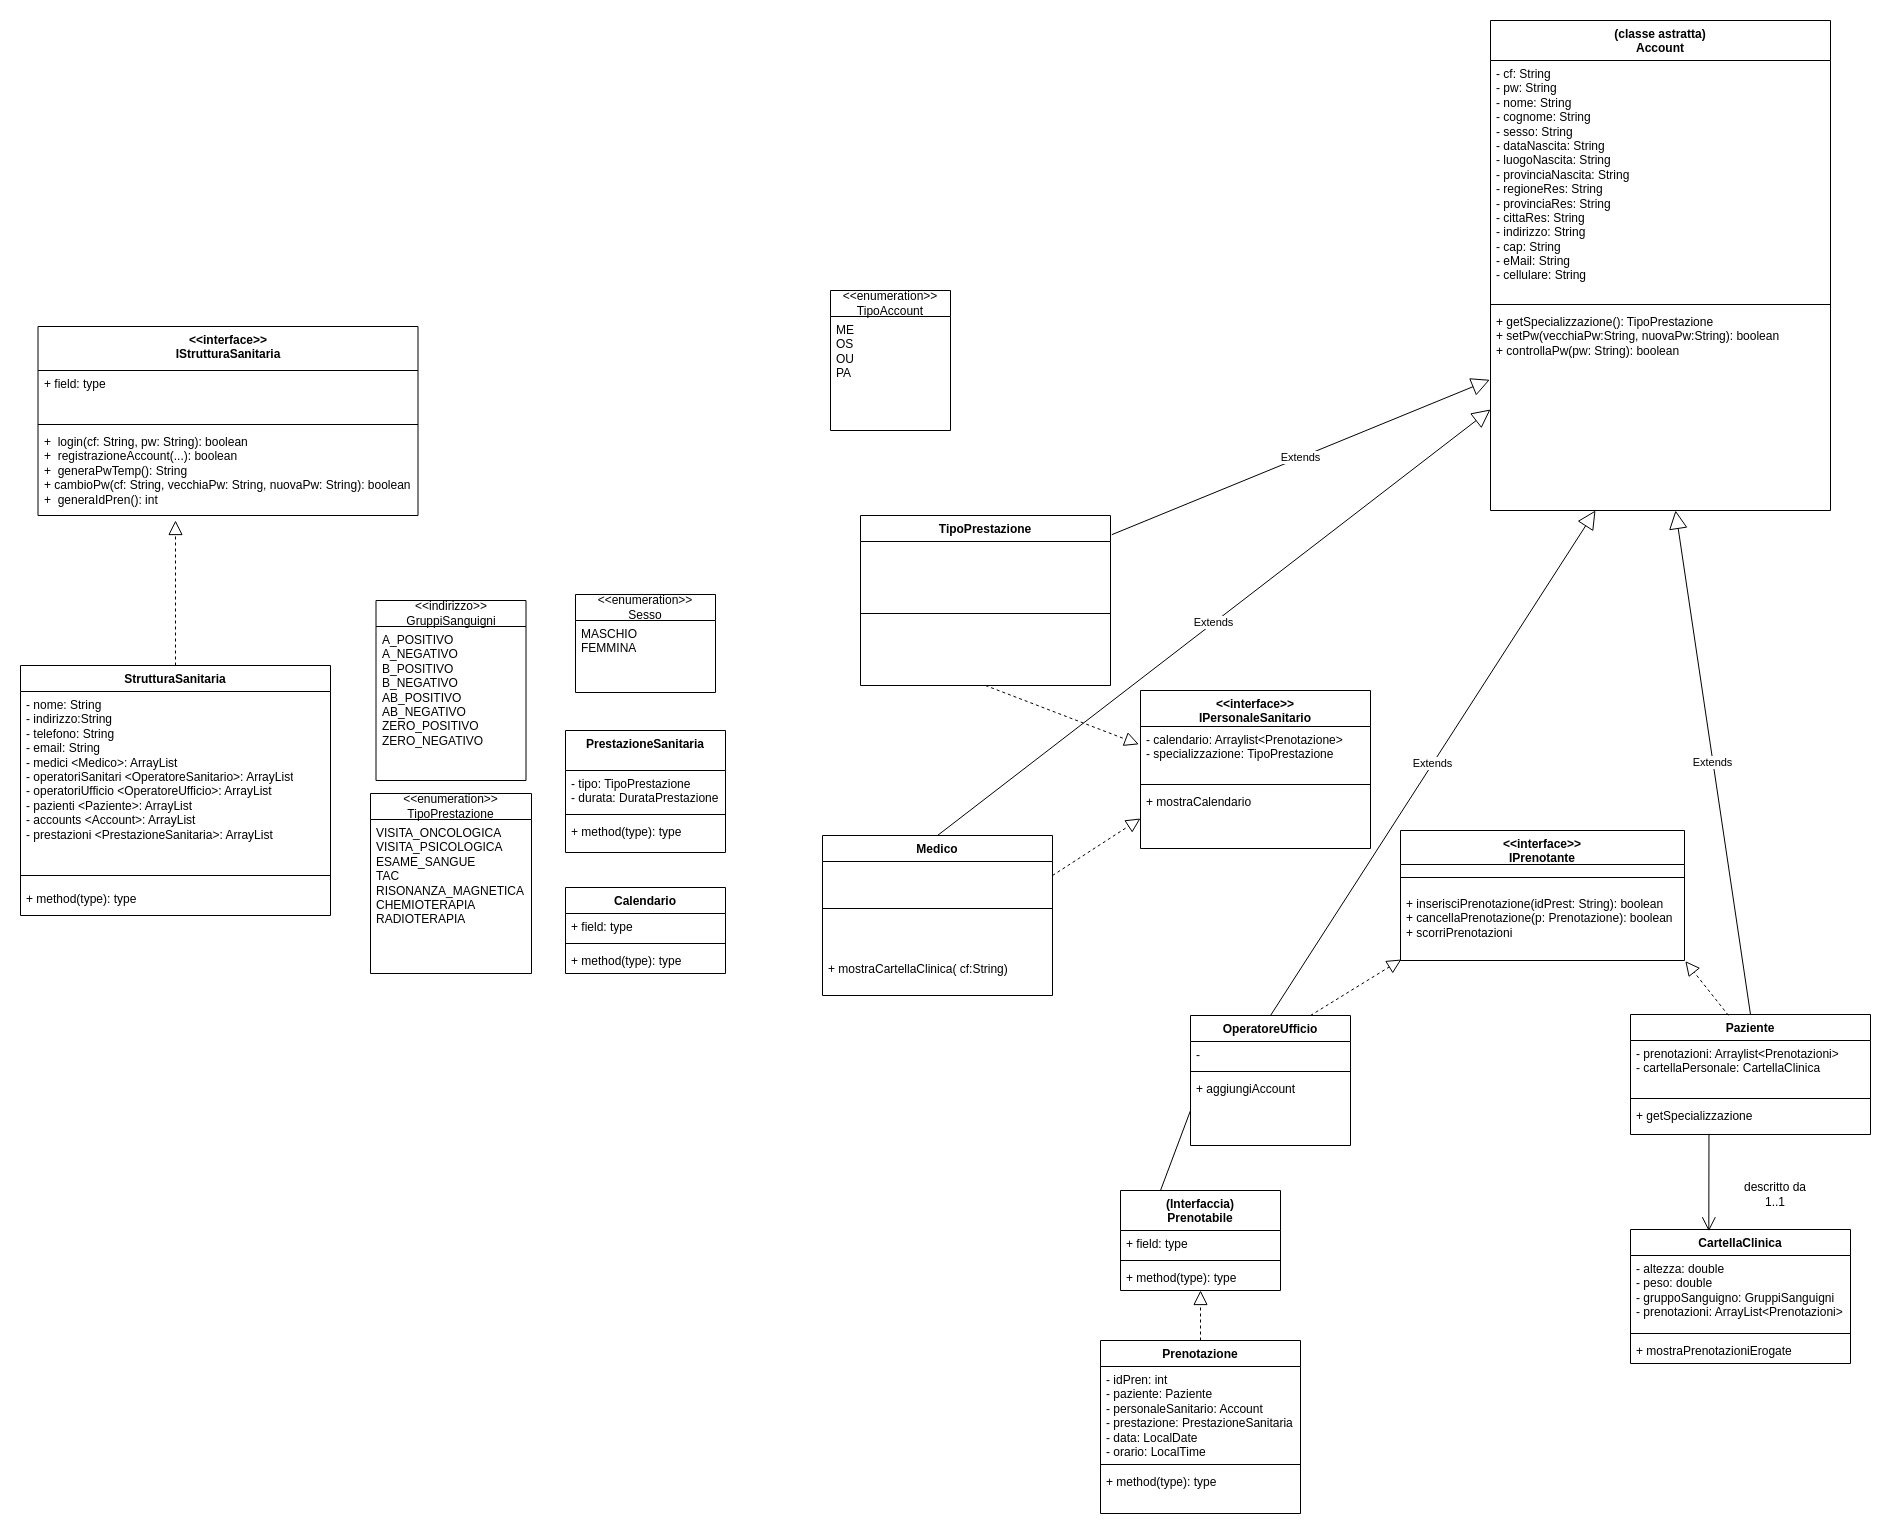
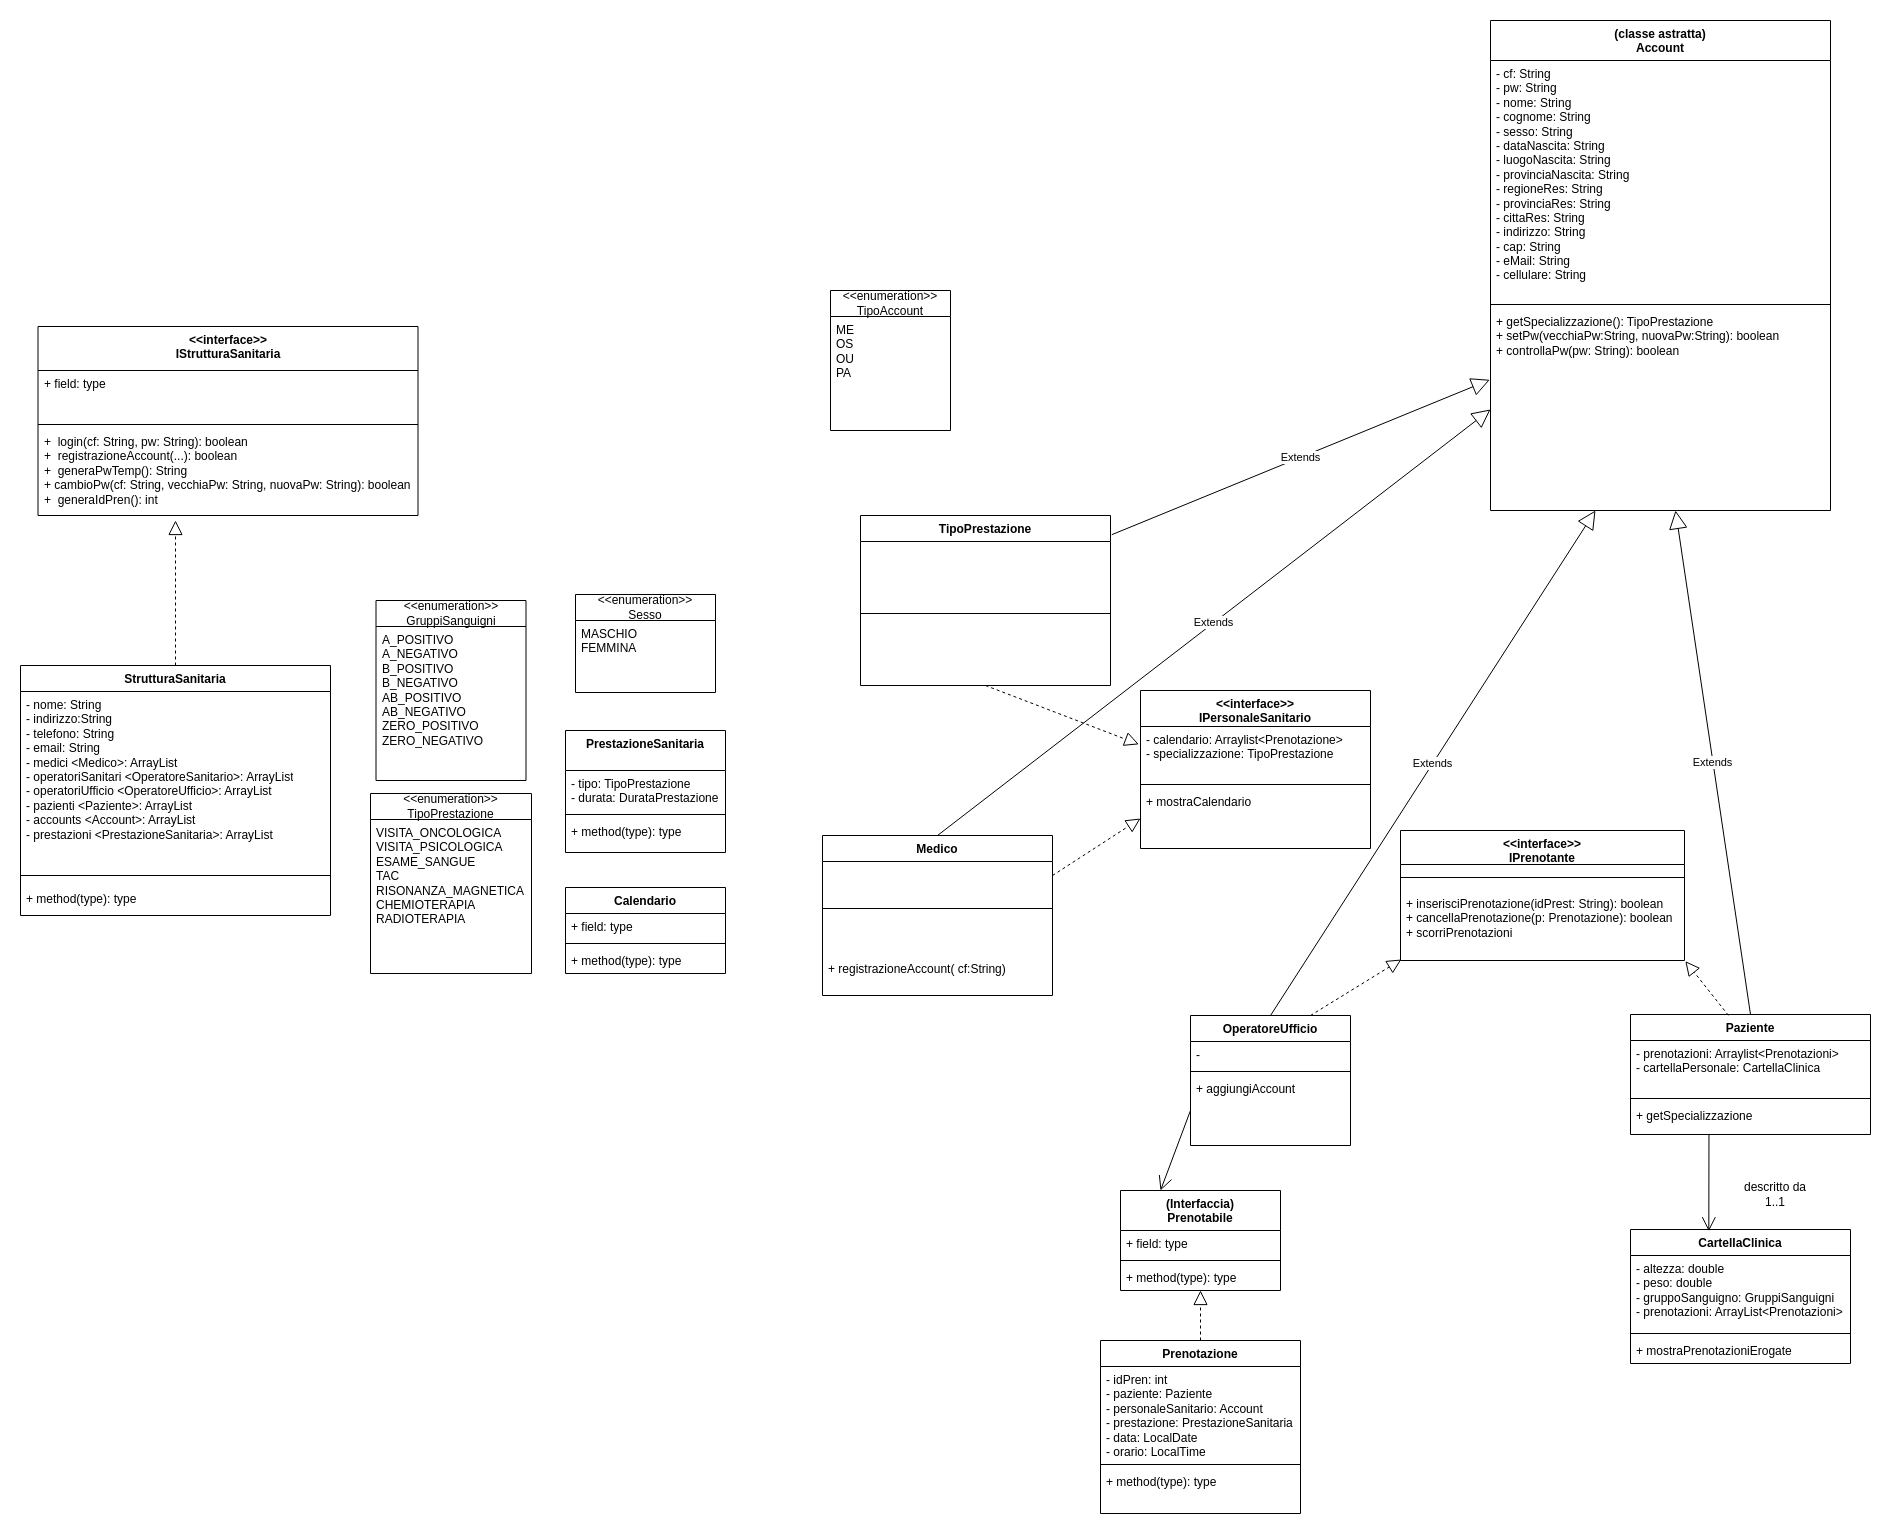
(452, 614) -> (452, 614)
(932, 970) -> (933, 970)
(1162, 1186) -> (1163, 1185)
